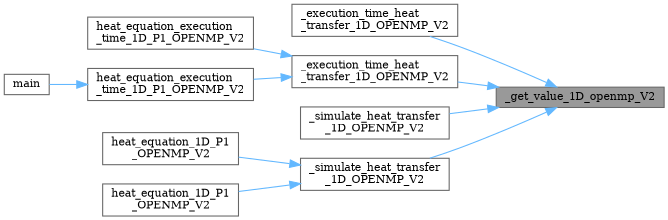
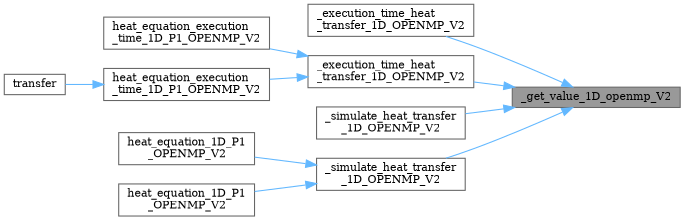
(27, 84) -> (35, 84)
